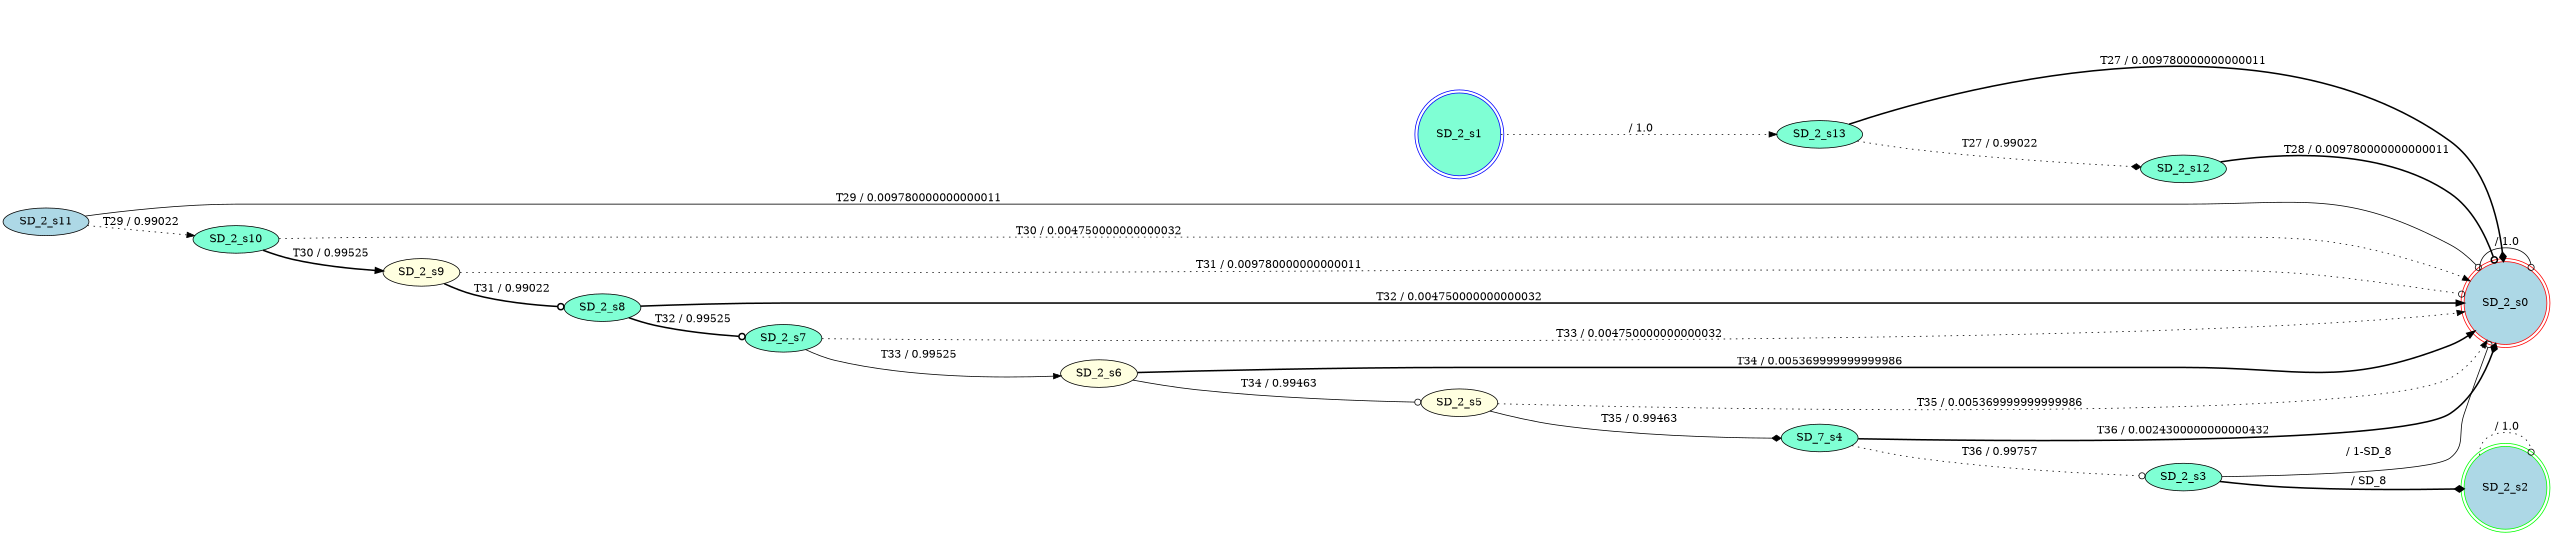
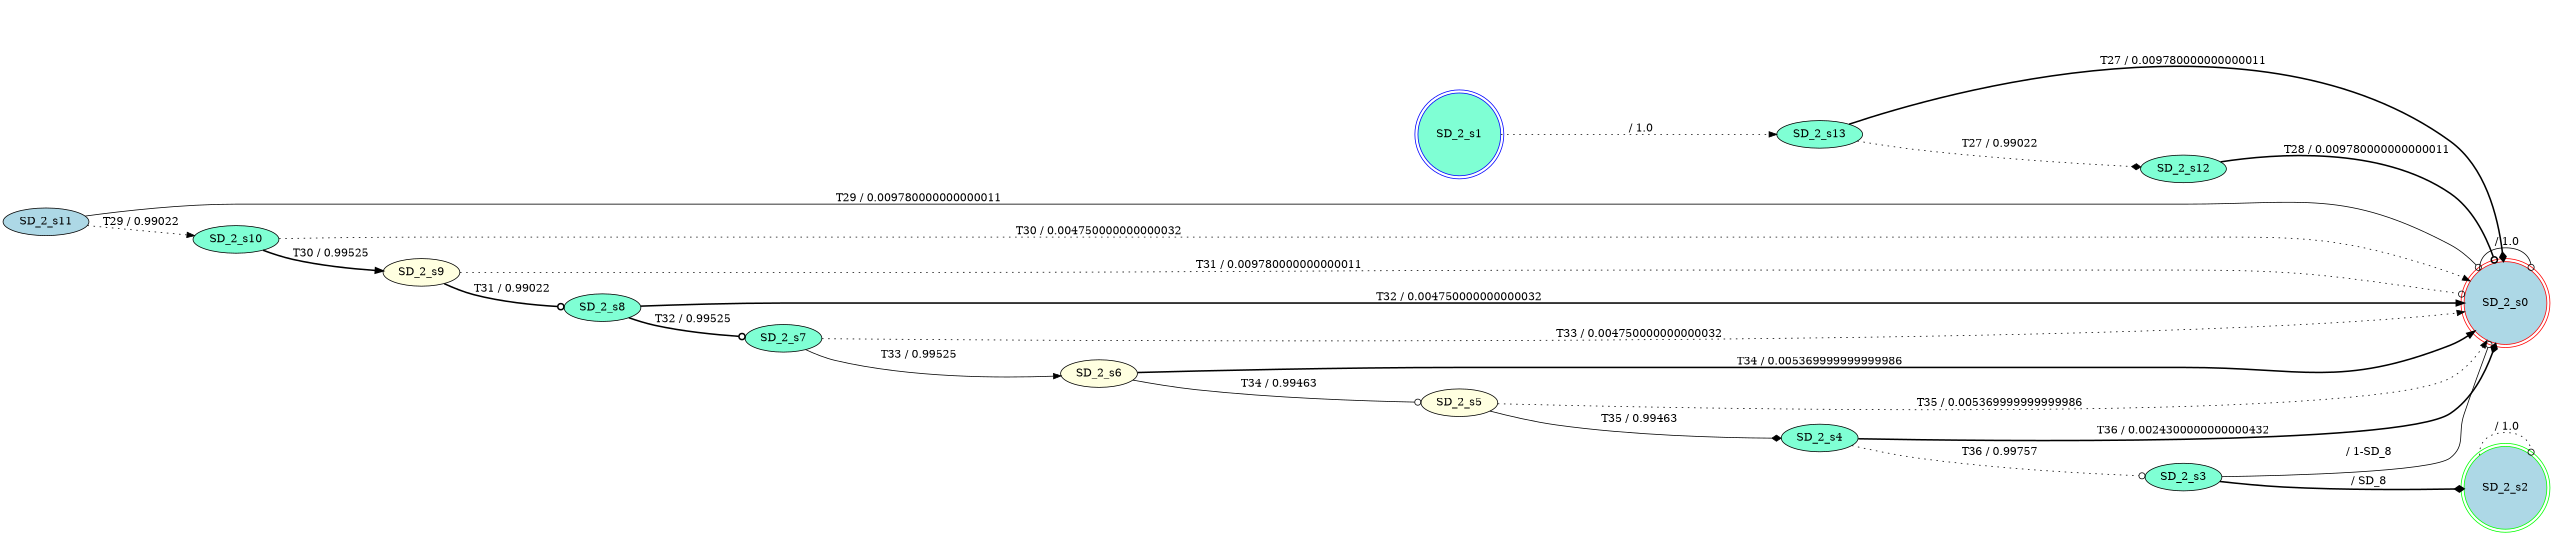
(1820, 438) -> (1820, 438)
